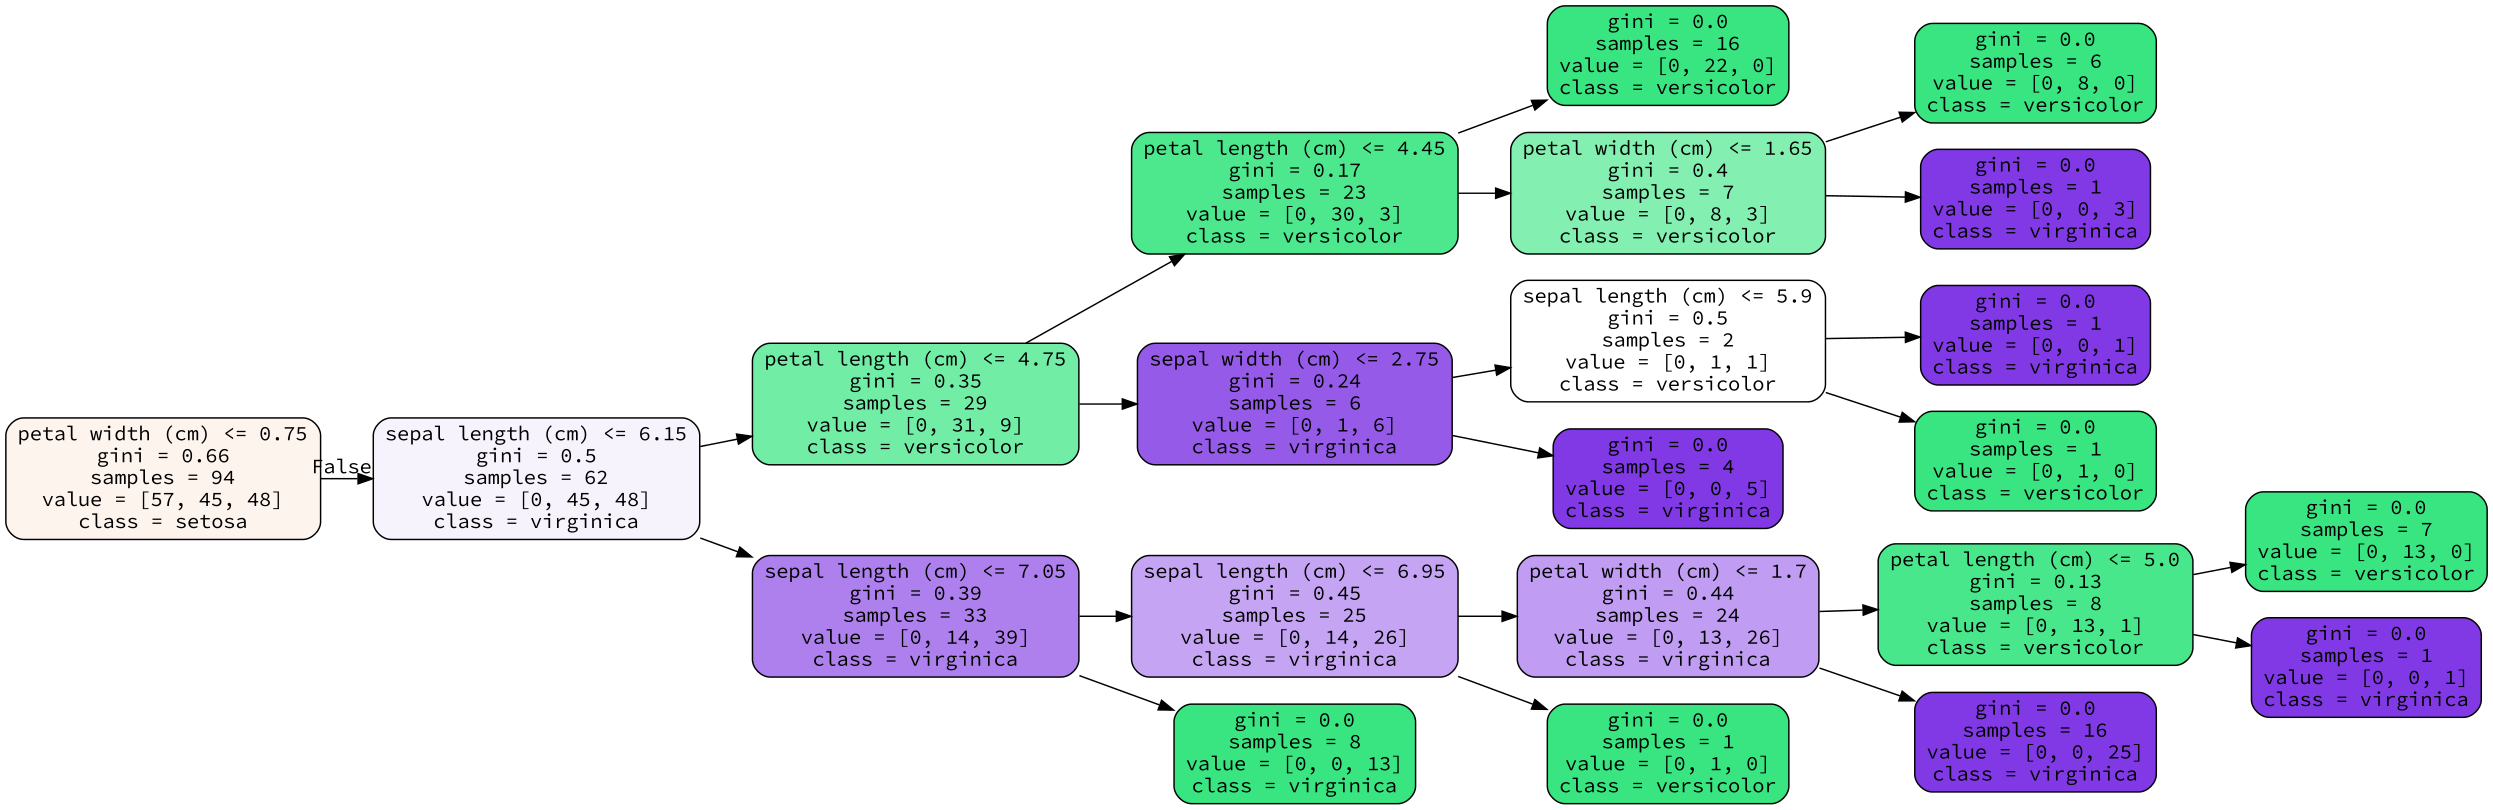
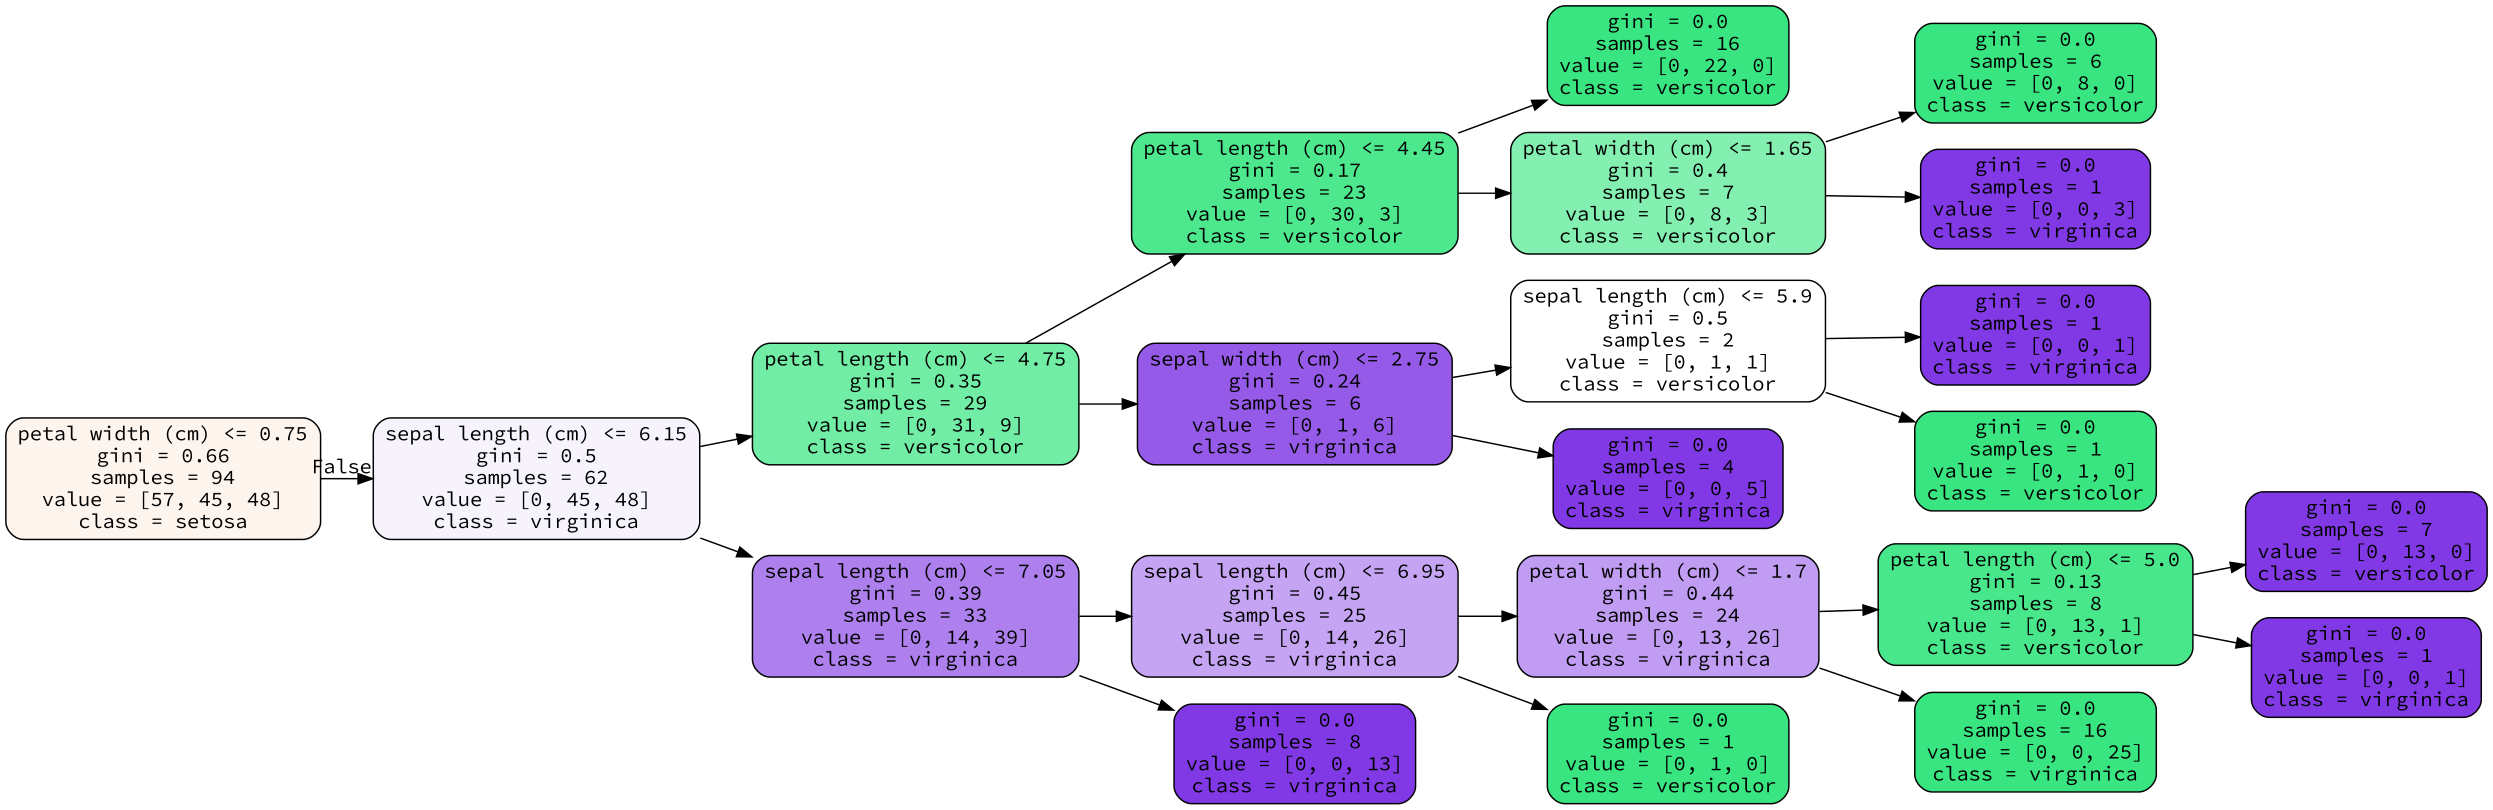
(2366, 542) -> (2366, 542)
(2036, 742) -> (2036, 742)
(1295, 754) -> (1295, 754)
